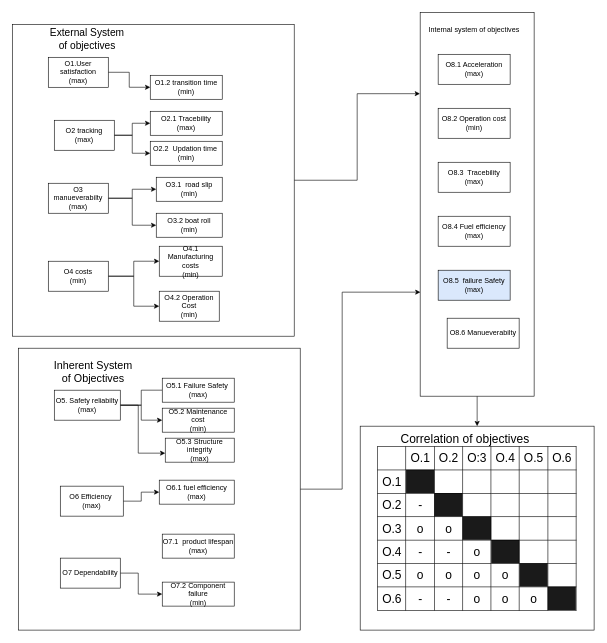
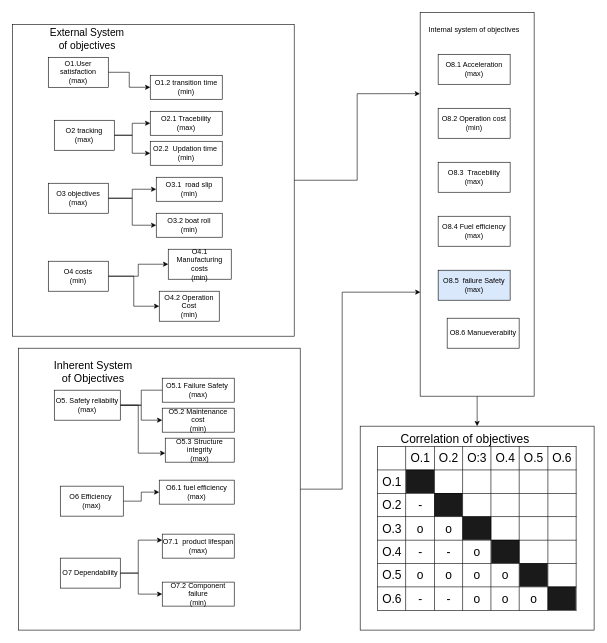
(78, 198) -> (78, 198)
(191, 261) -> (200, 264)
none -> (138, 540)
